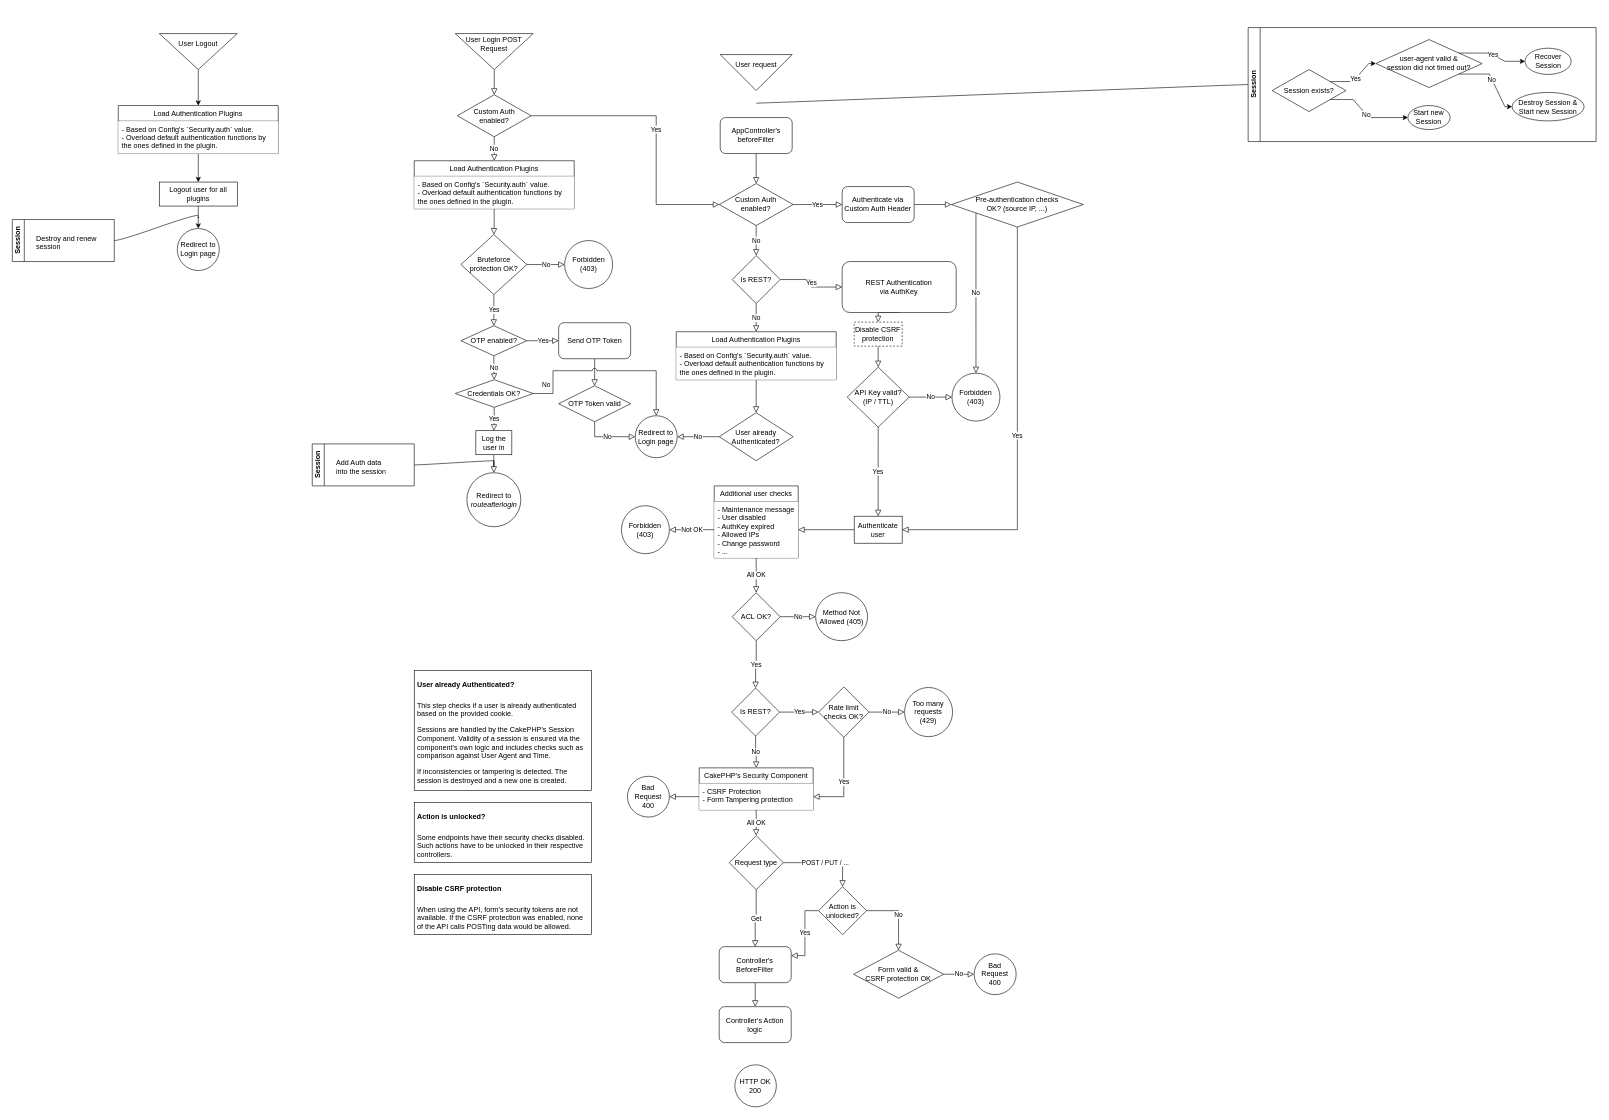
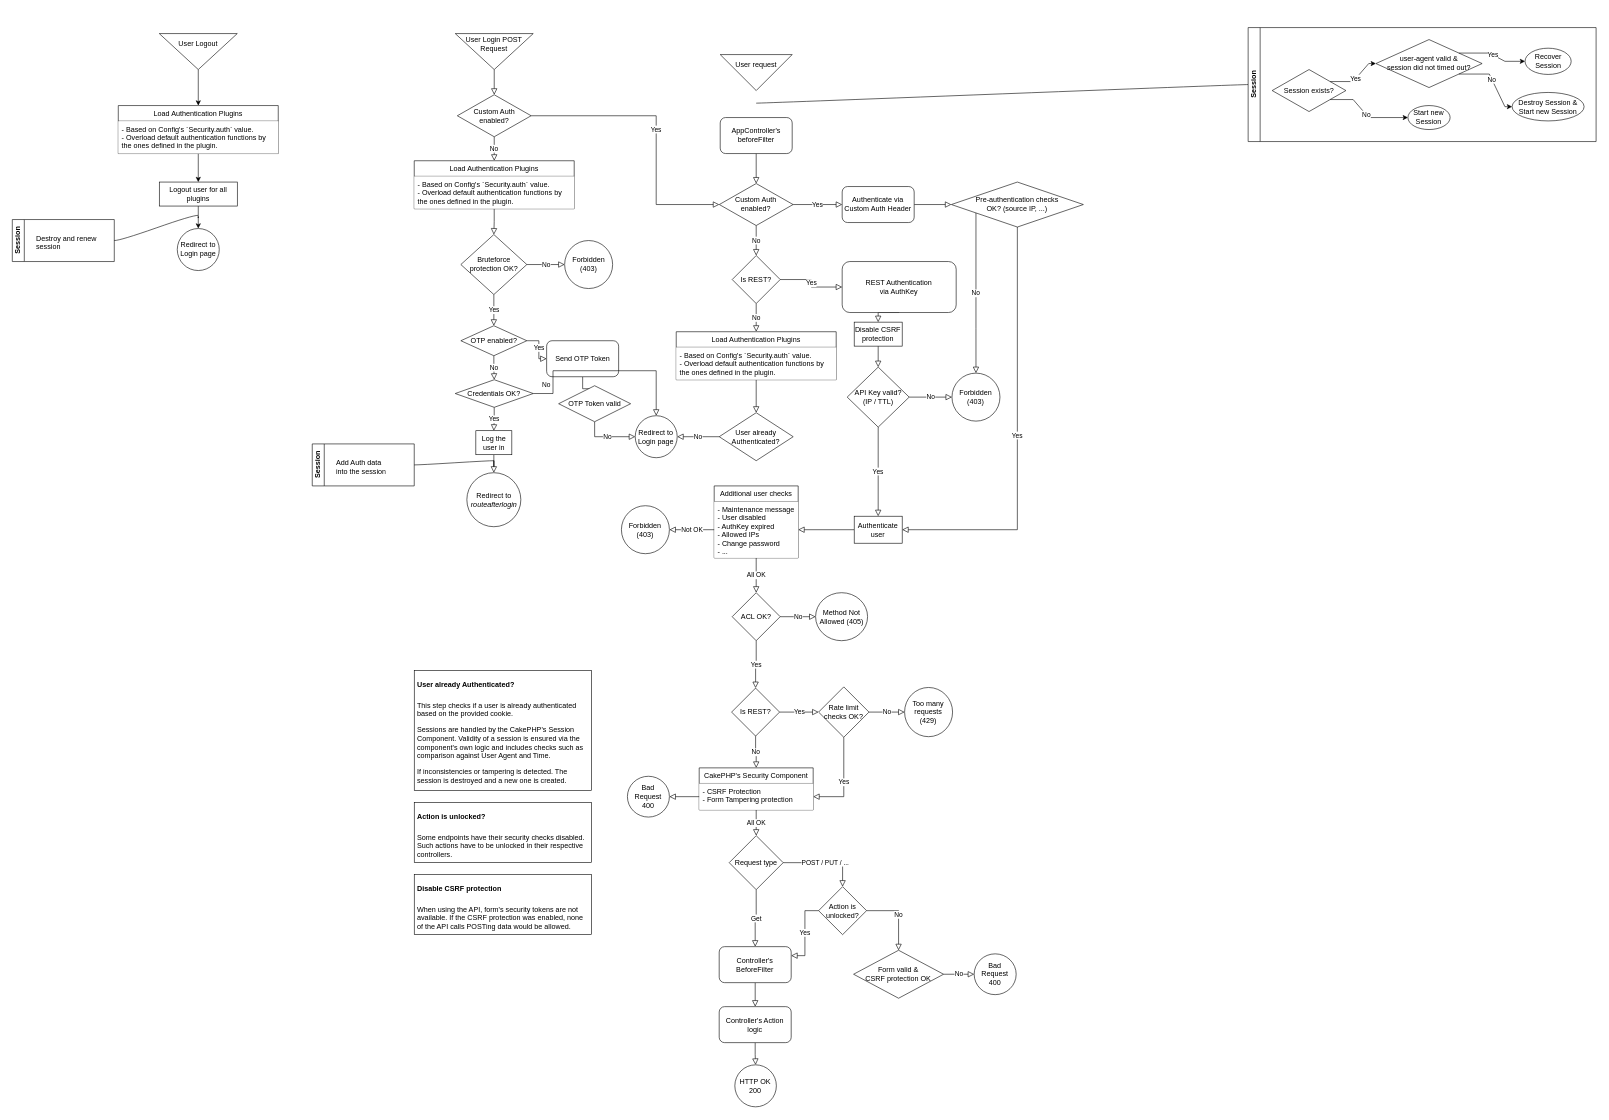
(878, 334) -> (878, 334)
(595, 341) -> (583, 359)
none -> (755, 1051)
